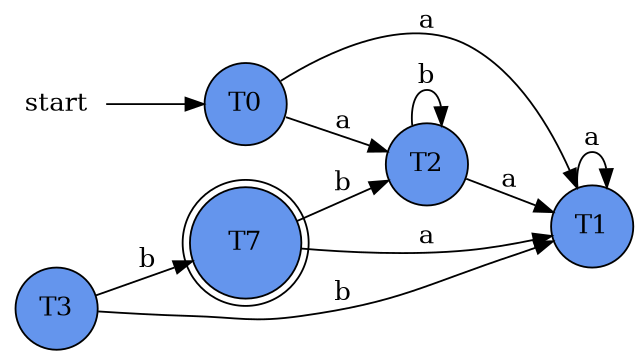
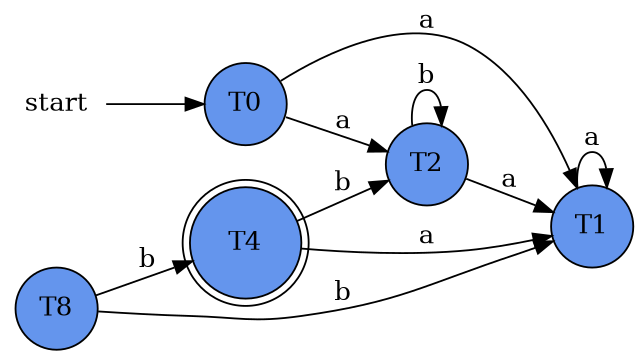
(246, 243) -> (246, 243)
(57, 309) -> (57, 309)
